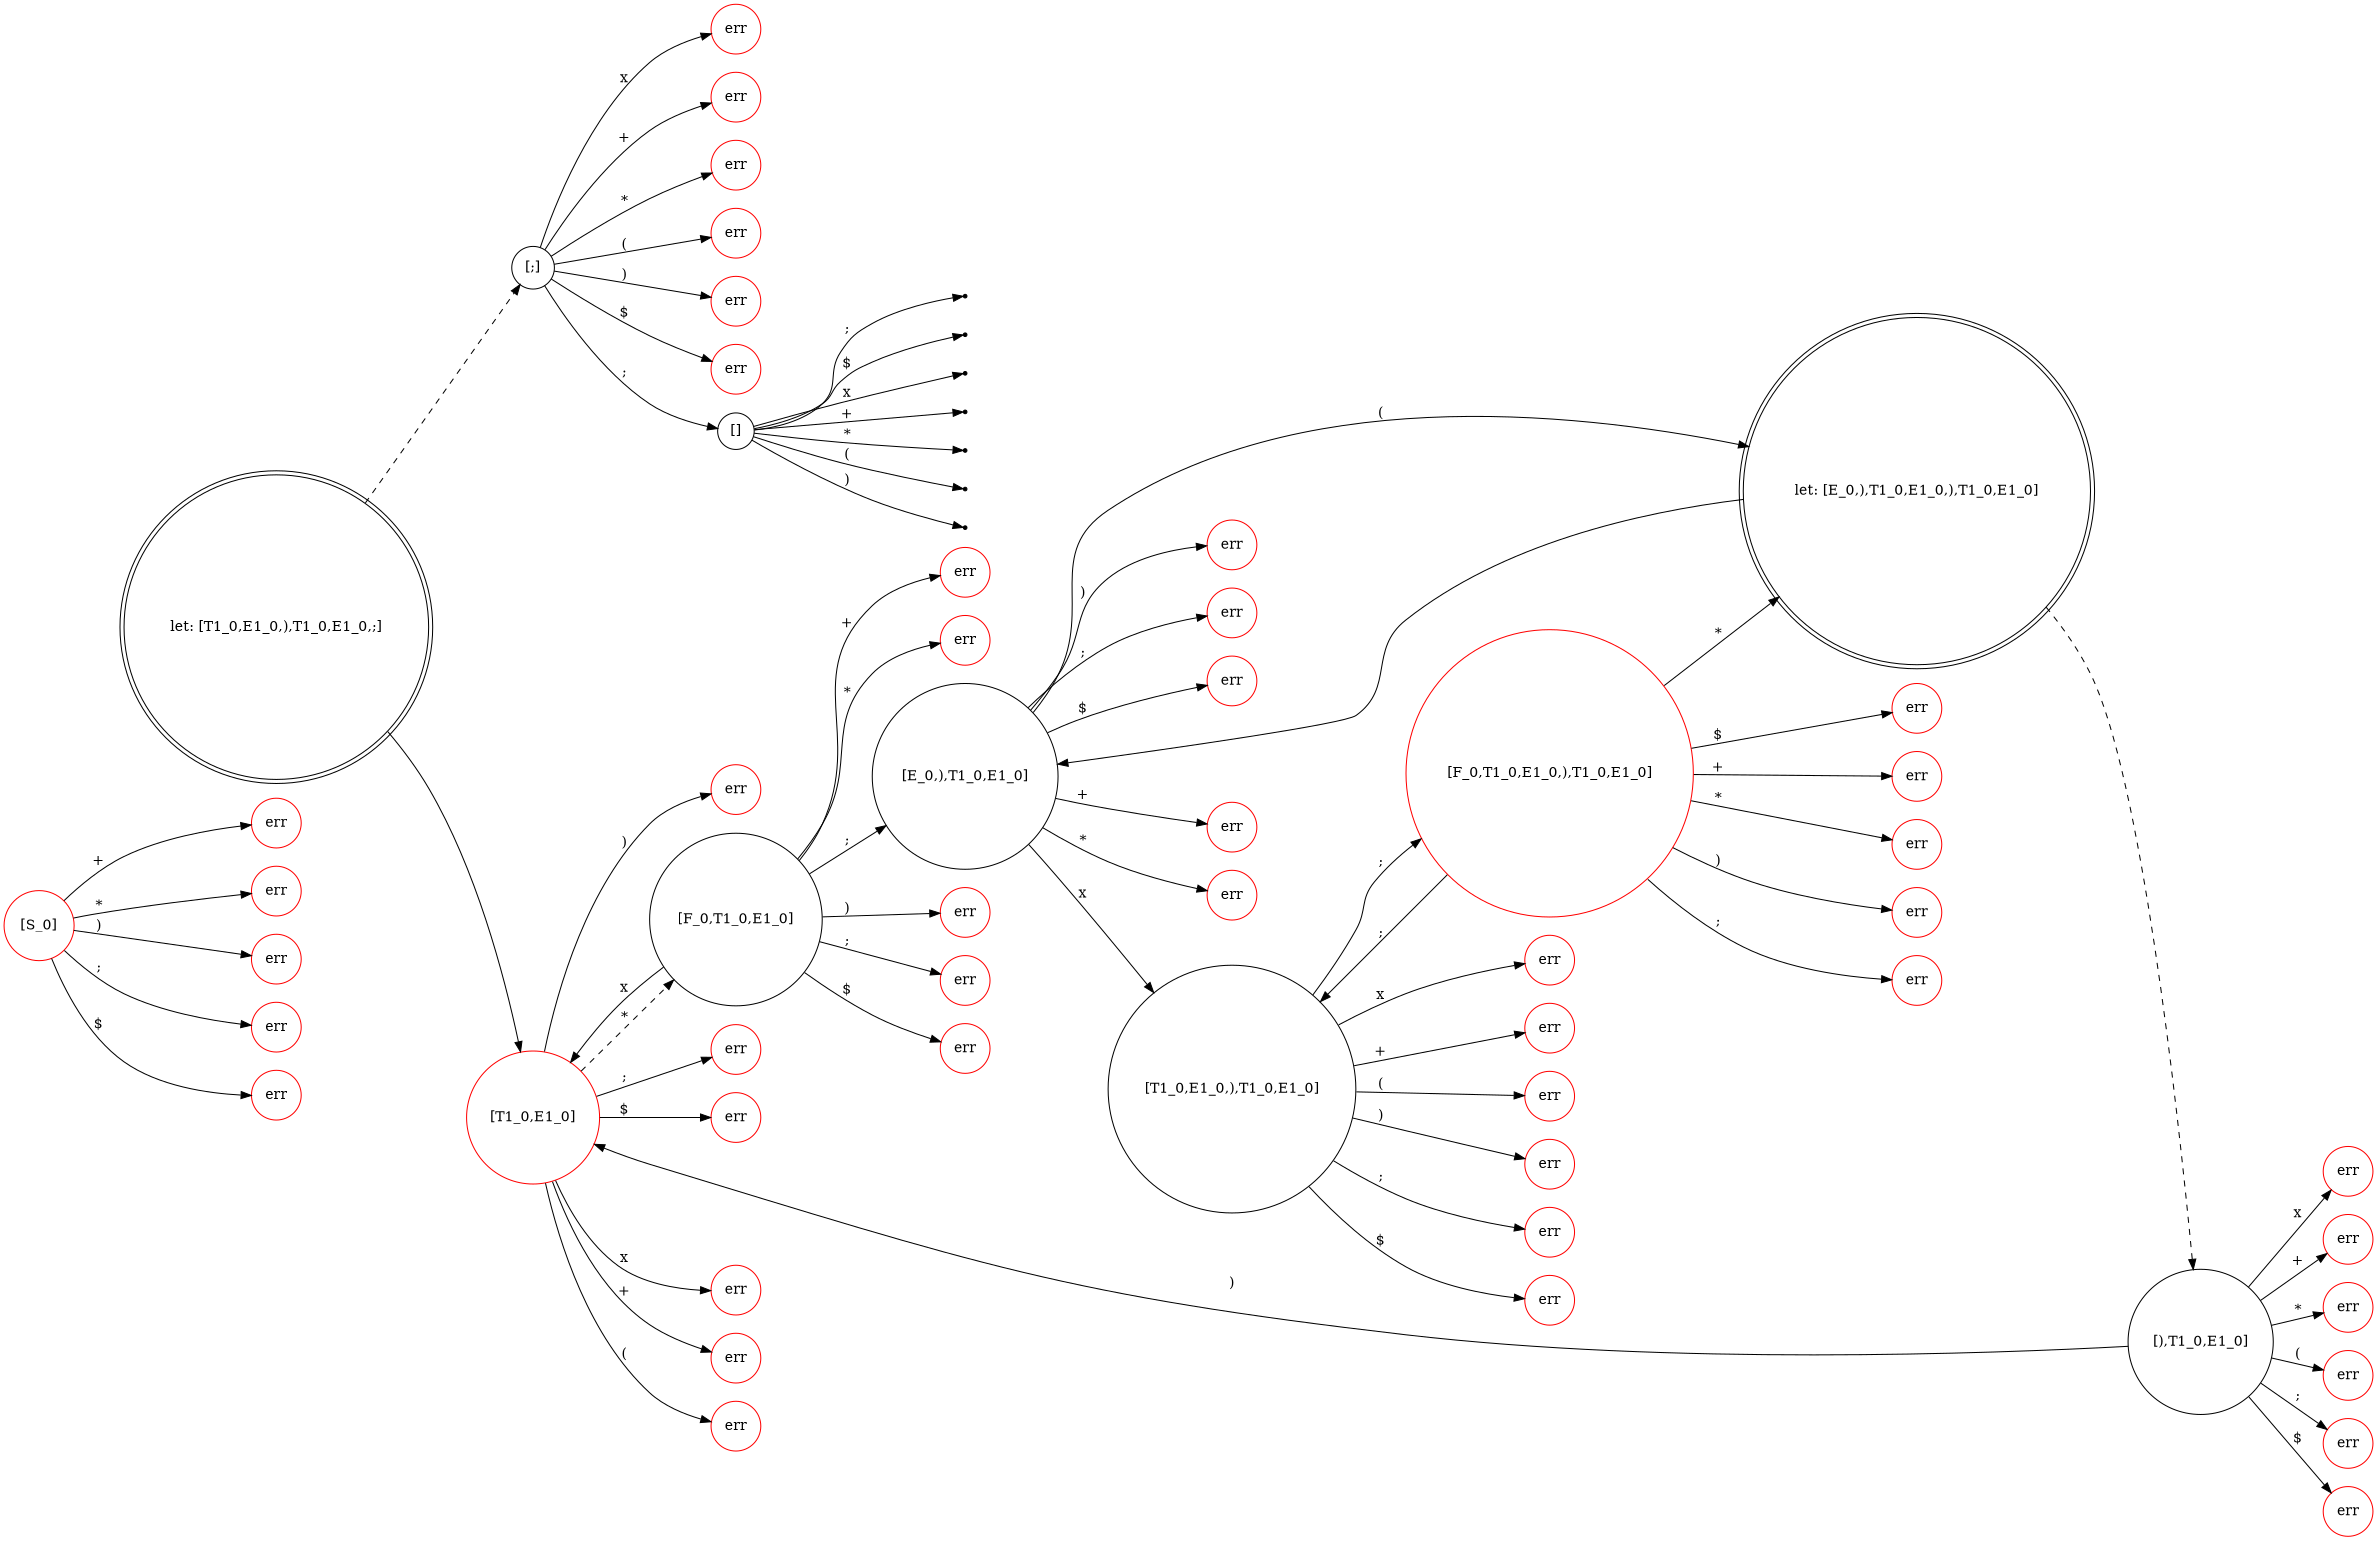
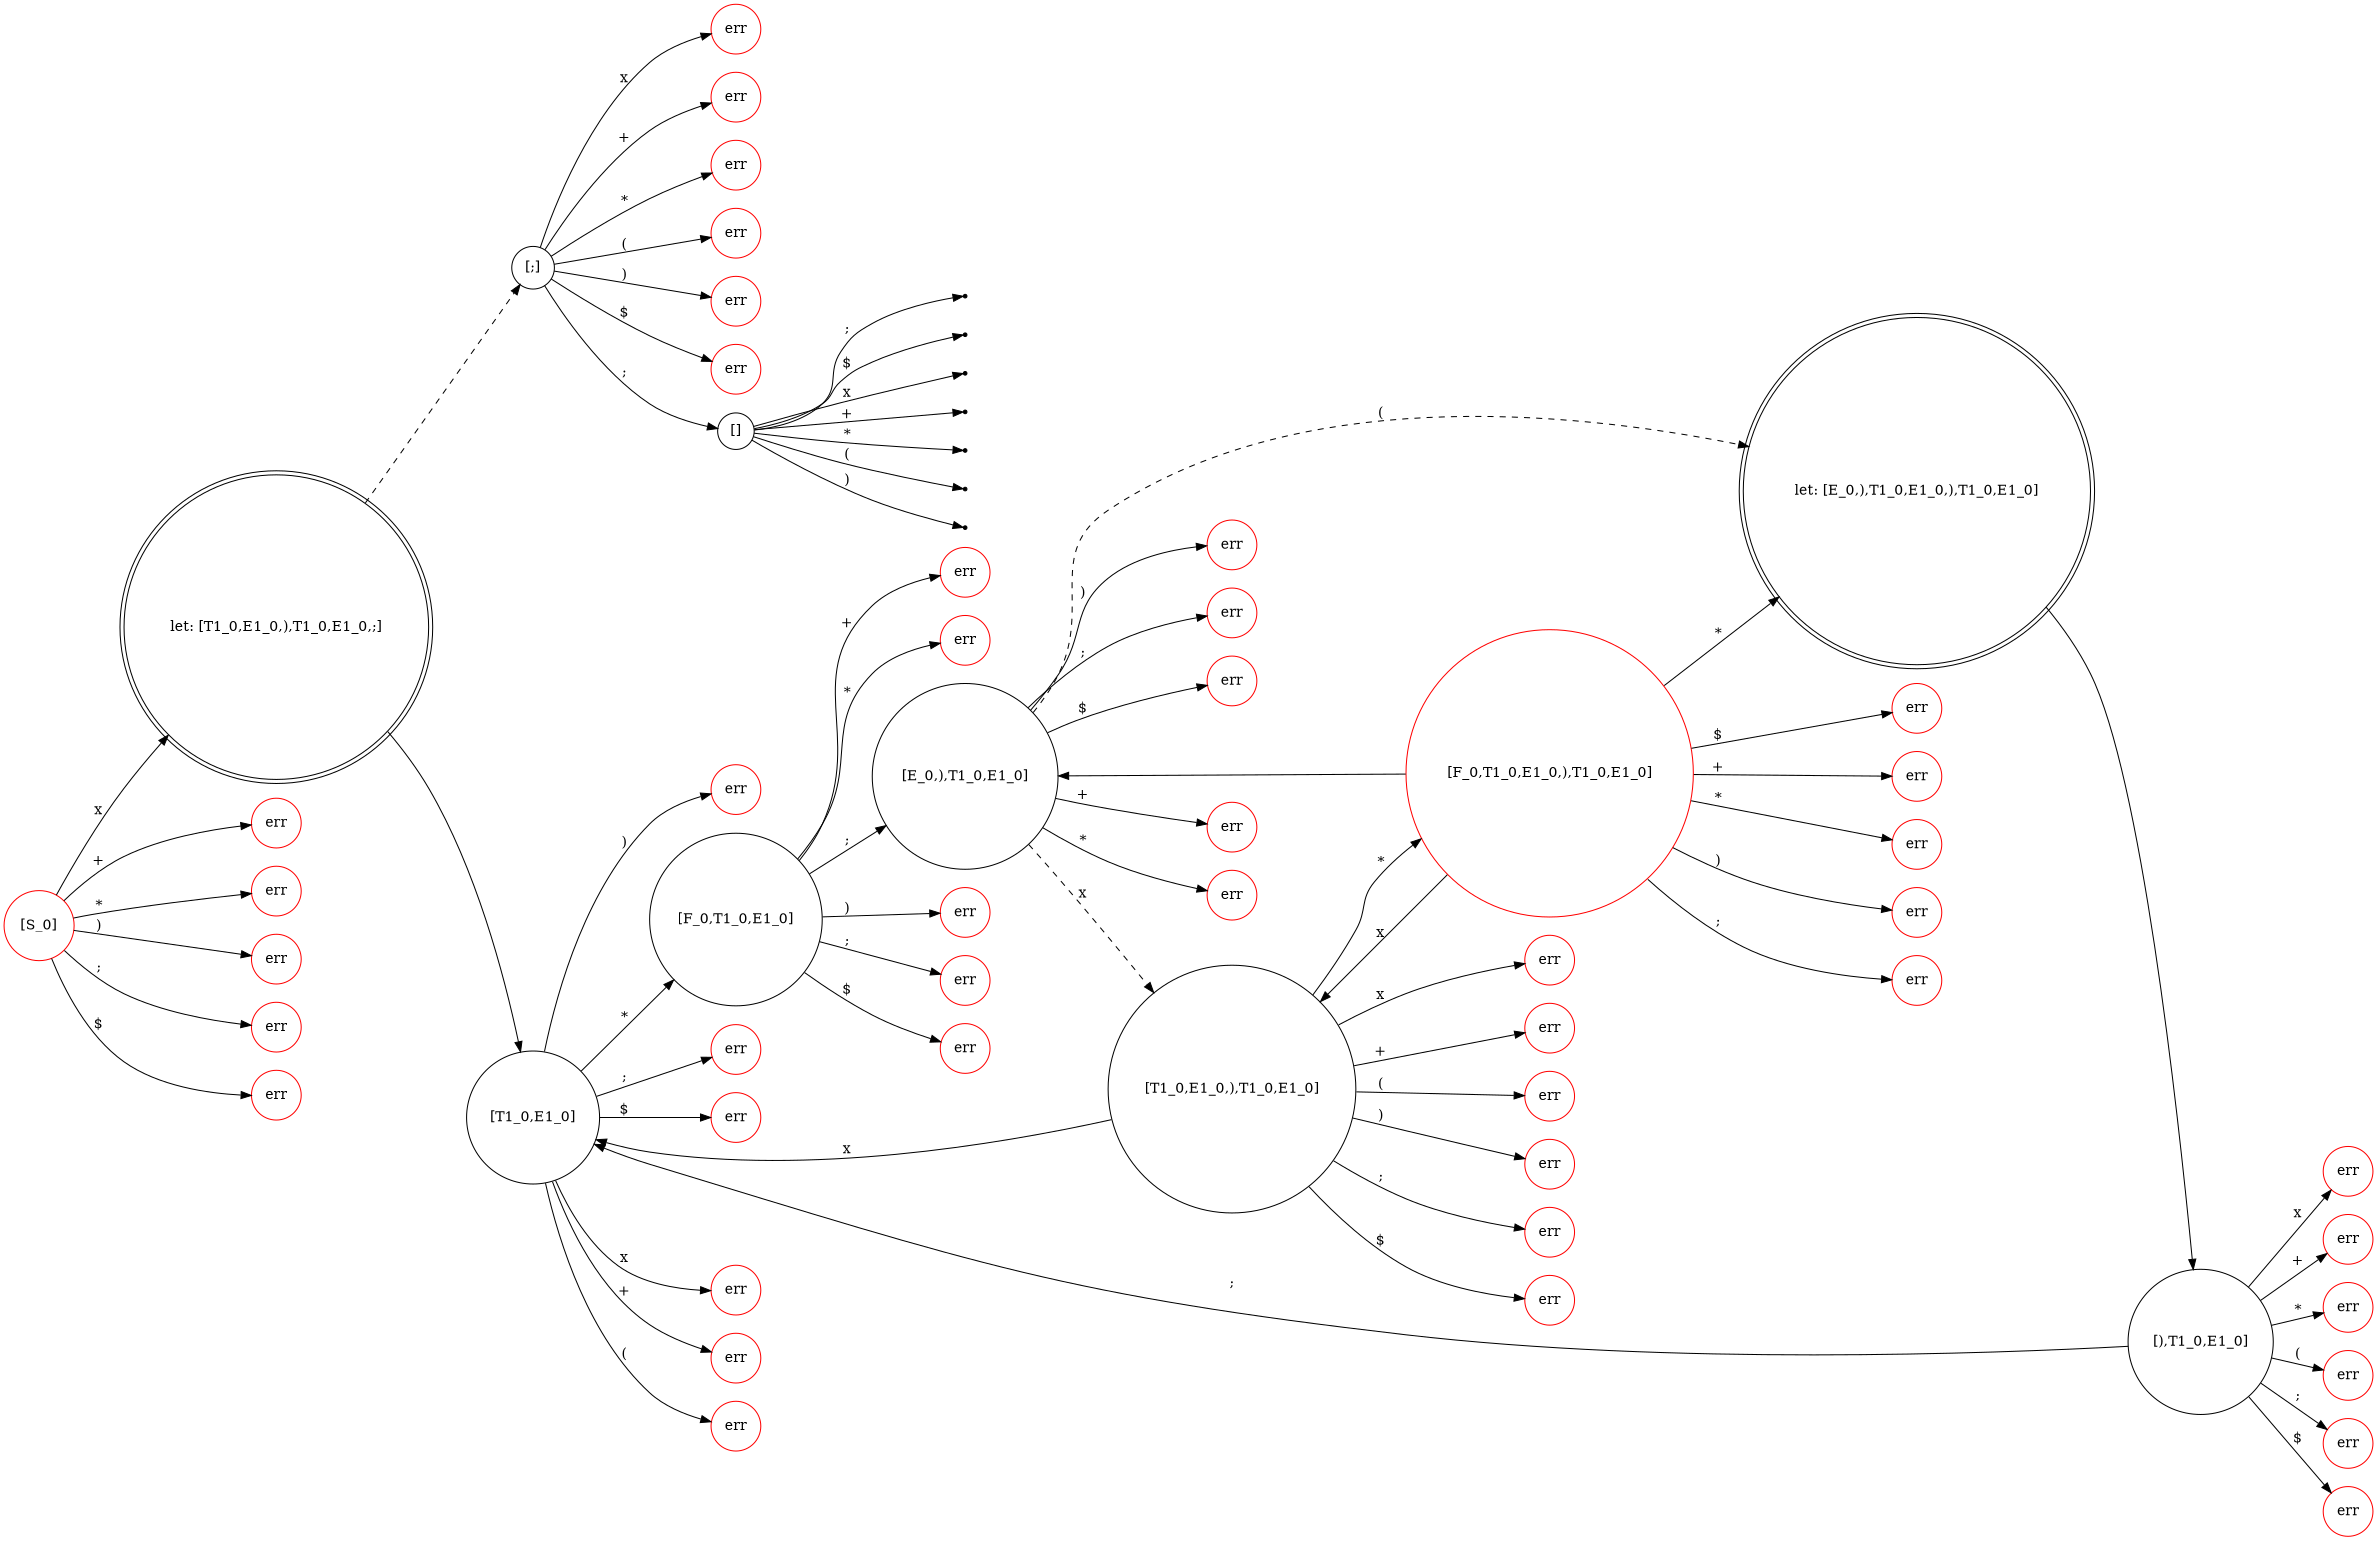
(1305, 433) -> (1305, 433)
(1392, 635) -> (1237, 775)
none -> (104, 816)
(1381, 862) -> (1381, 862)
(1089, 914) -> (1089, 914)
(2151, 924) -> (2151, 924)
(1381, 933) -> (1381, 933)
(617, 1007) -> (860, 1157)
(624, 1029) -> (624, 1029)
(533, 1118) -> (533, 1118)
(1232, 1284) -> (1232, 1284)
